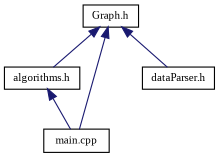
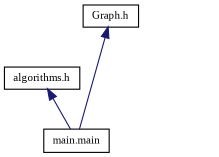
(72, 51) -> none
(178, 78) -> none
(76, 141) -> (76, 141)
